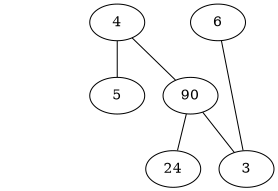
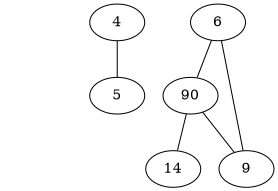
(154, 59) -> (204, 59)
(173, 169) -> (173, 169)
(247, 169) -> (247, 169)
